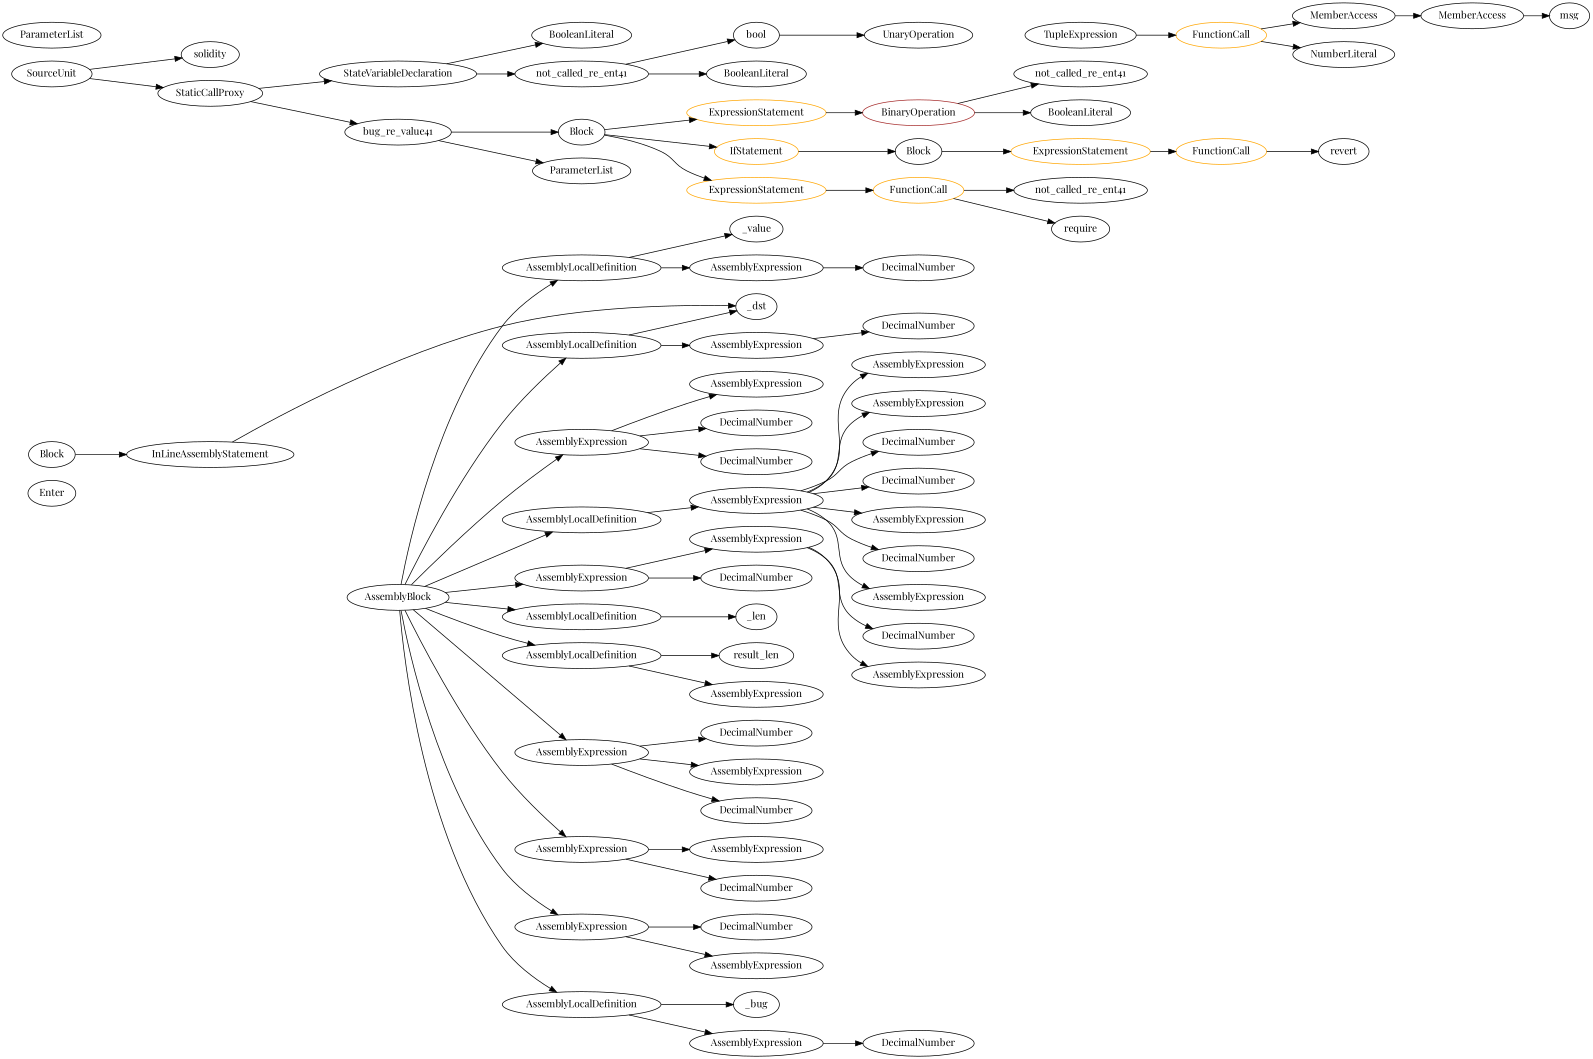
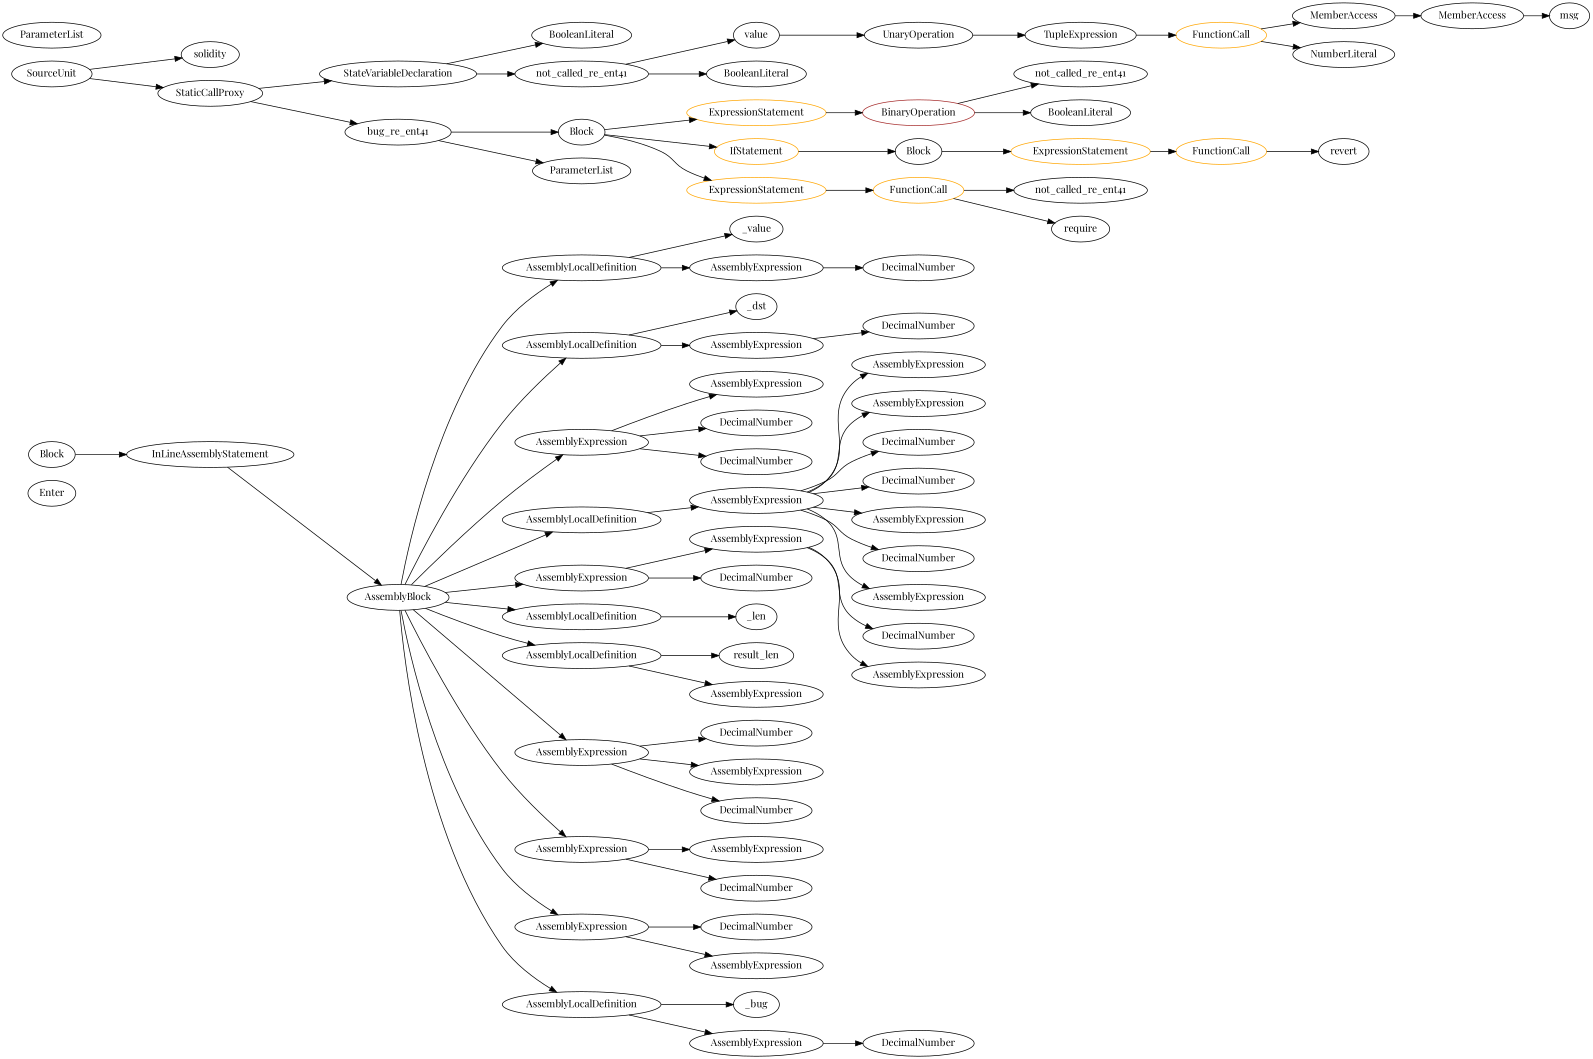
(756, 35) -> (756, 35)
none -> (995, 35)
(398, 132) -> (398, 132)
(470, 335) -> (301, 524)
